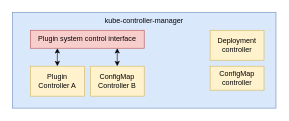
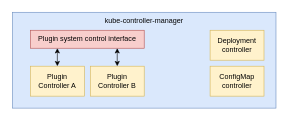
(237, 78) -> (237, 81)
(117, 81) -> (117, 81)
